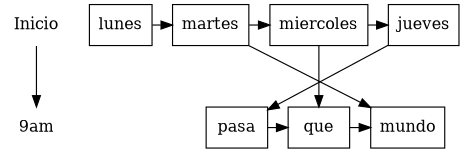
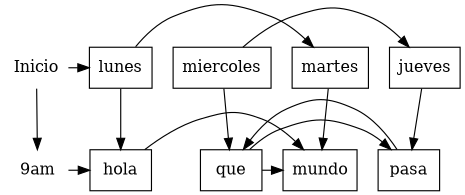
(254, 25) -> none
none -> (73, 68)
none -> (315, 120)
none -> (121, 170)
